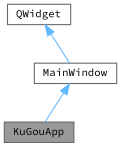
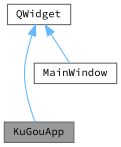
(54, 108) -> (25, 79)
